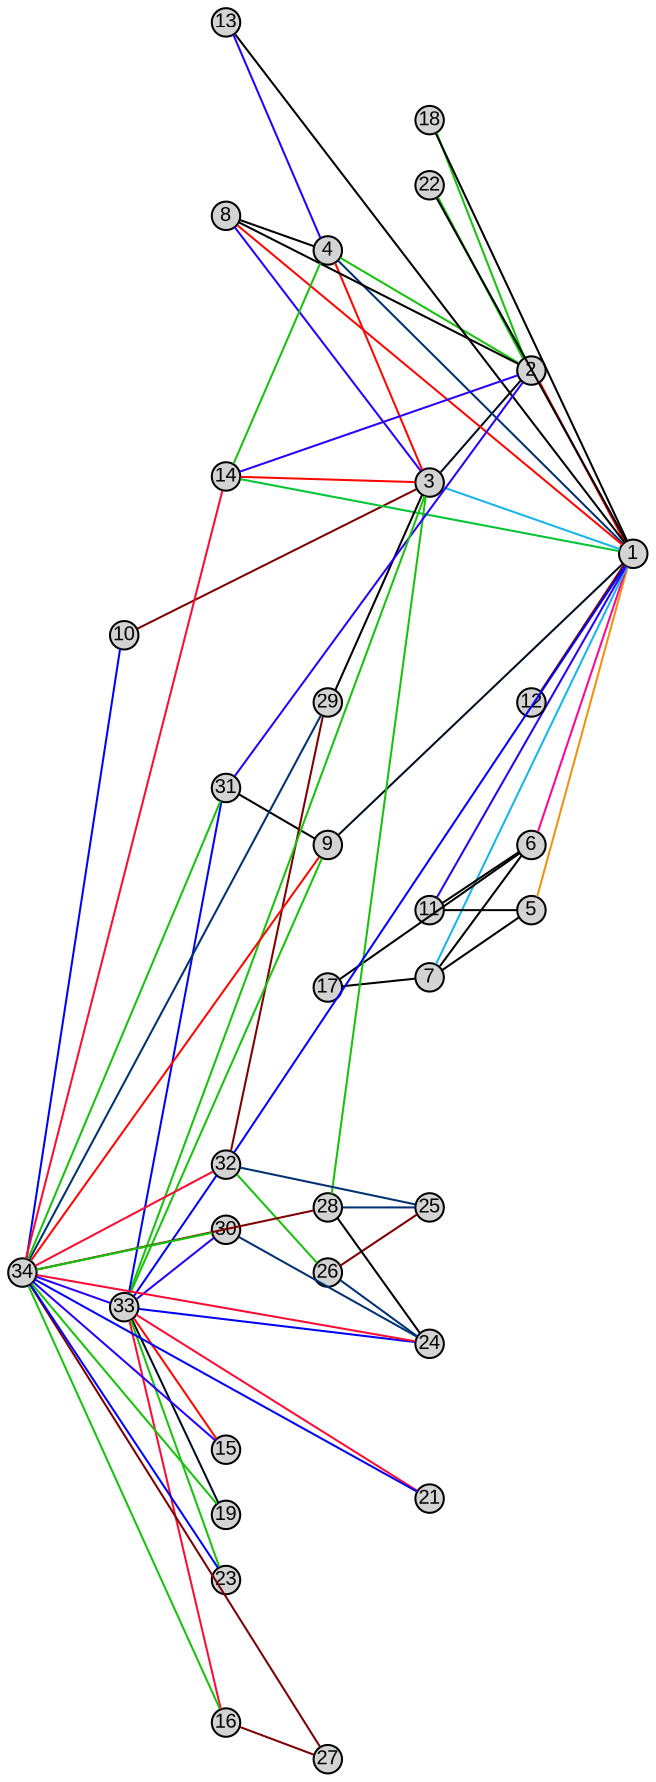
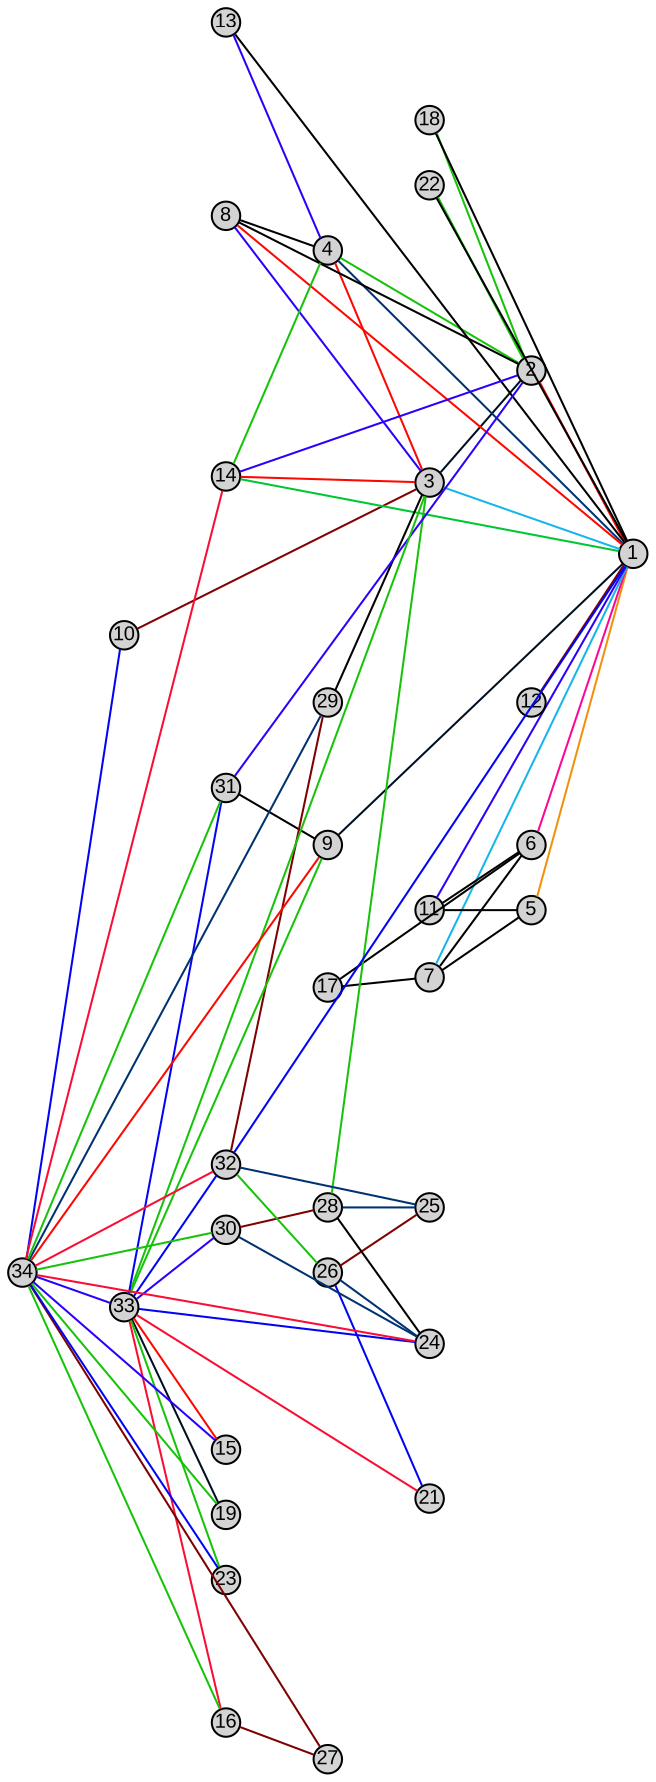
(244, 1225) -> (262, 1222)
(226, 1386) -> (379, 1386)
